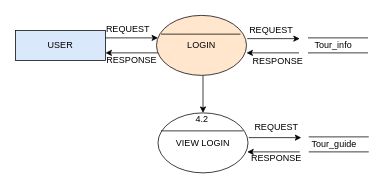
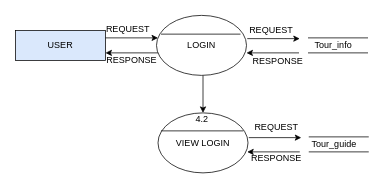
(201, 45) -> (201, 45)
